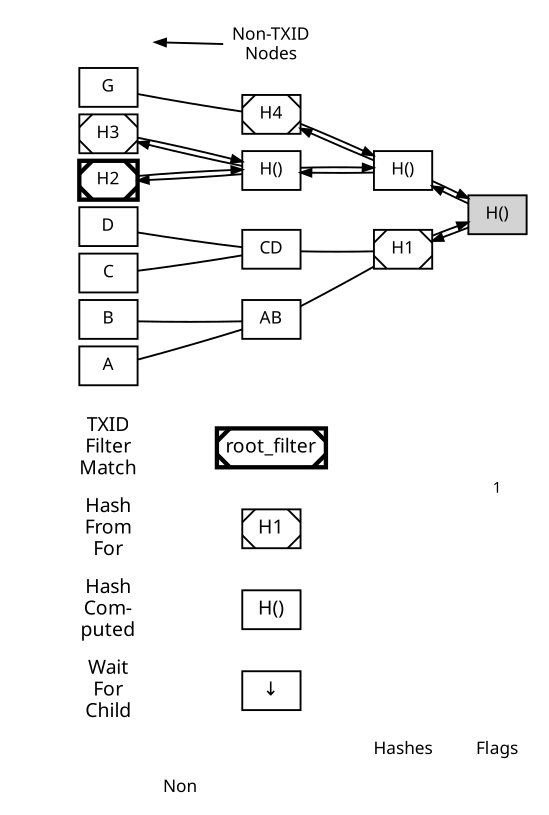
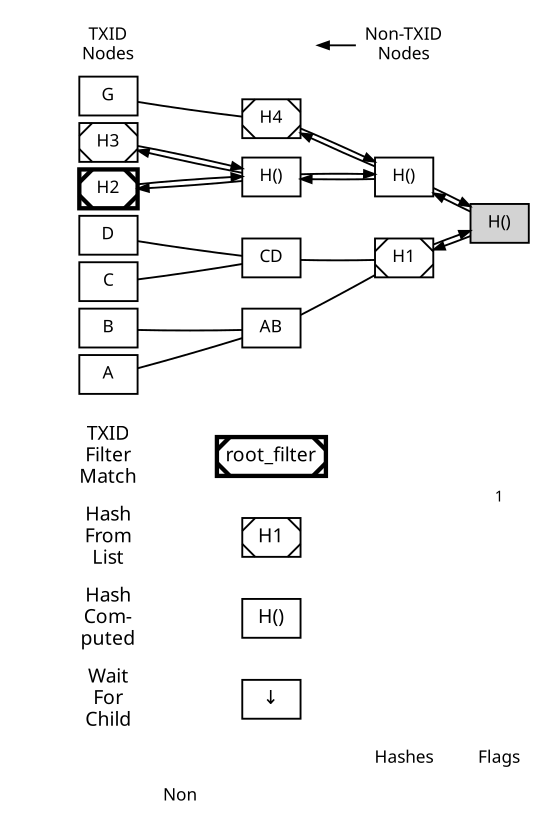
none -> (108, 45)
(108, 529) -> (108, 537)
